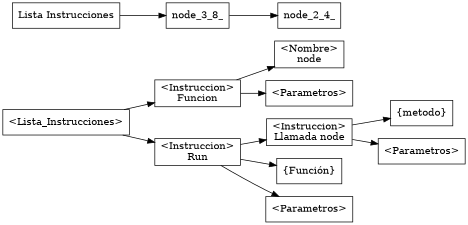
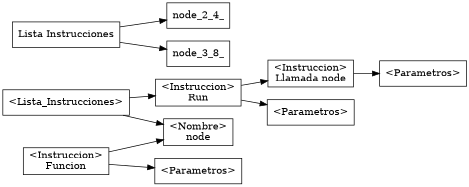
(250, 16) -> (140, 24)
(136, 107) -> (140, 119)
(422, 113) -> none
(309, 171) -> none
